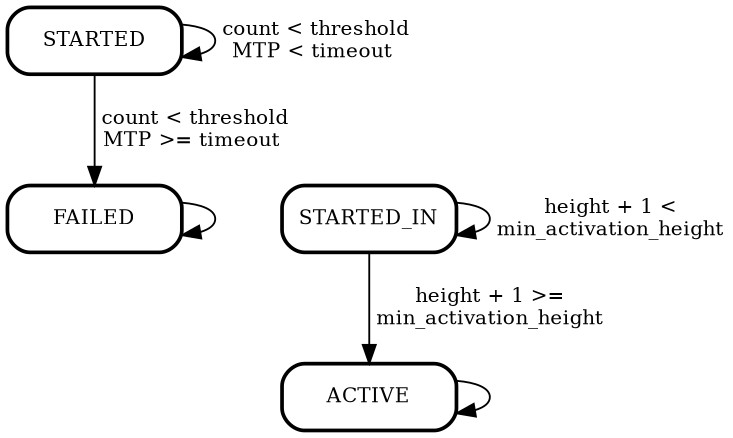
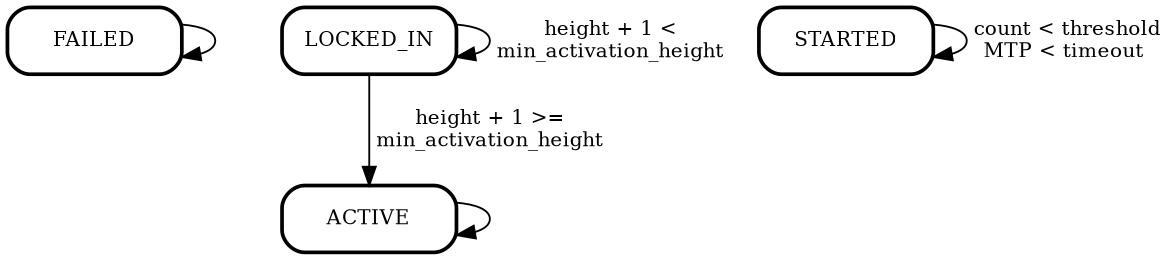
(95, 120) -> none
(369, 219) -> (369, 41)
